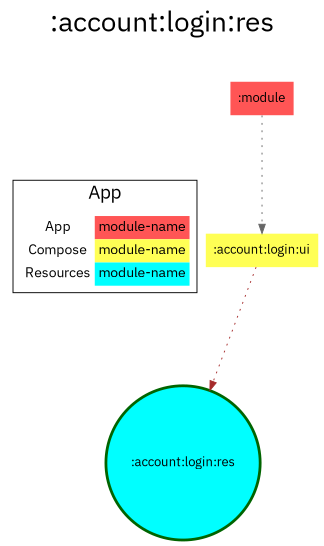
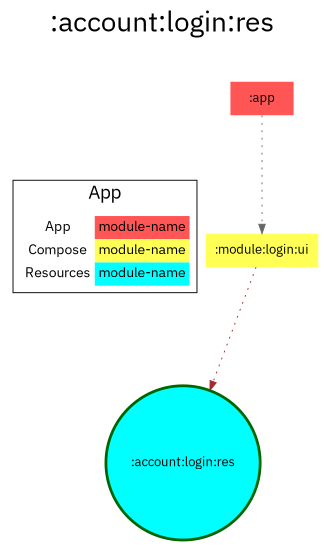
(262, 98) -> (262, 98)
(262, 250) -> (262, 250)
